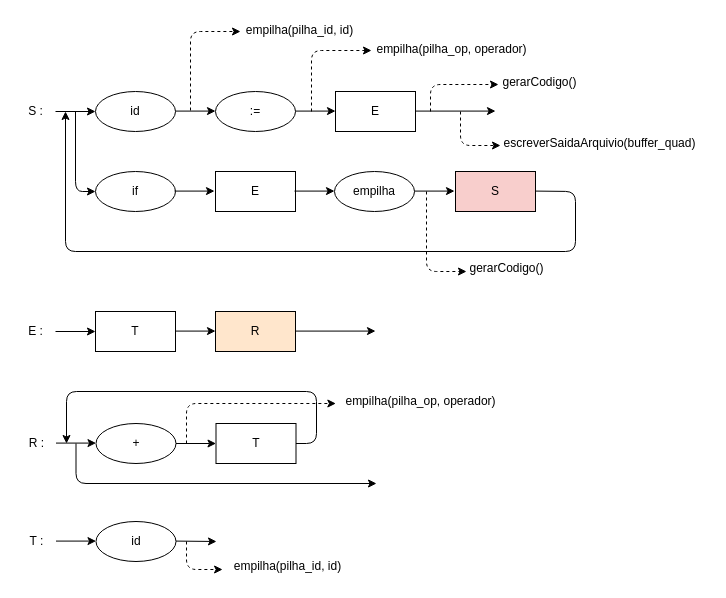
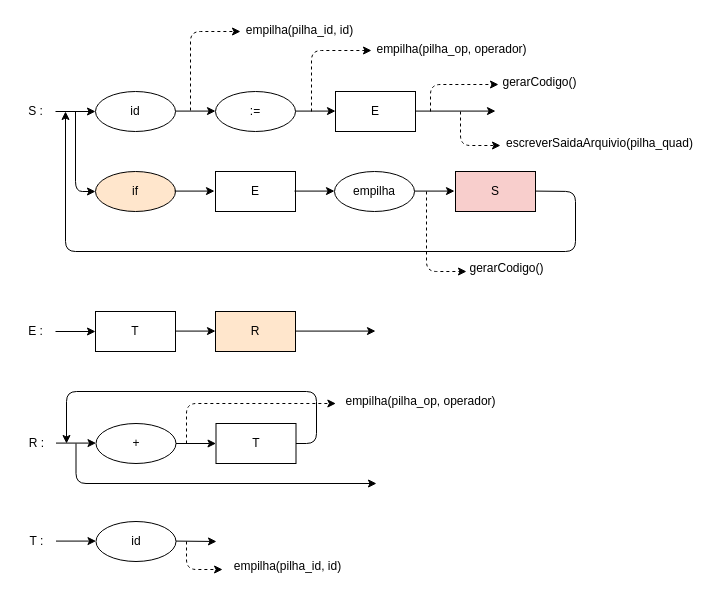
(600, 144) -> (600, 144)
(136, 192) -> (136, 192)
